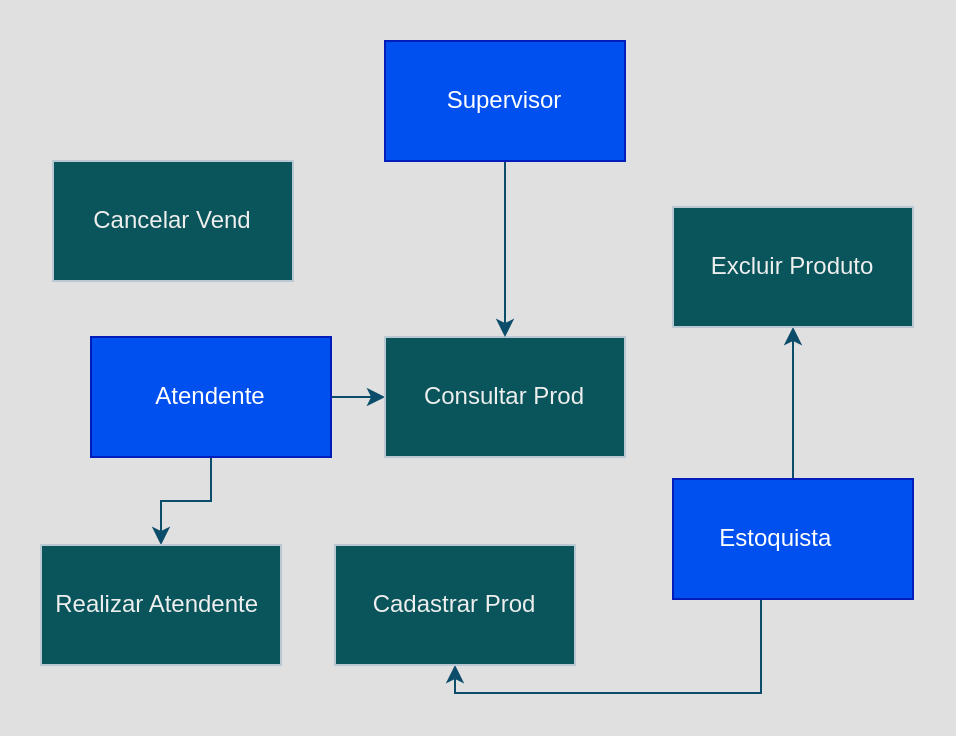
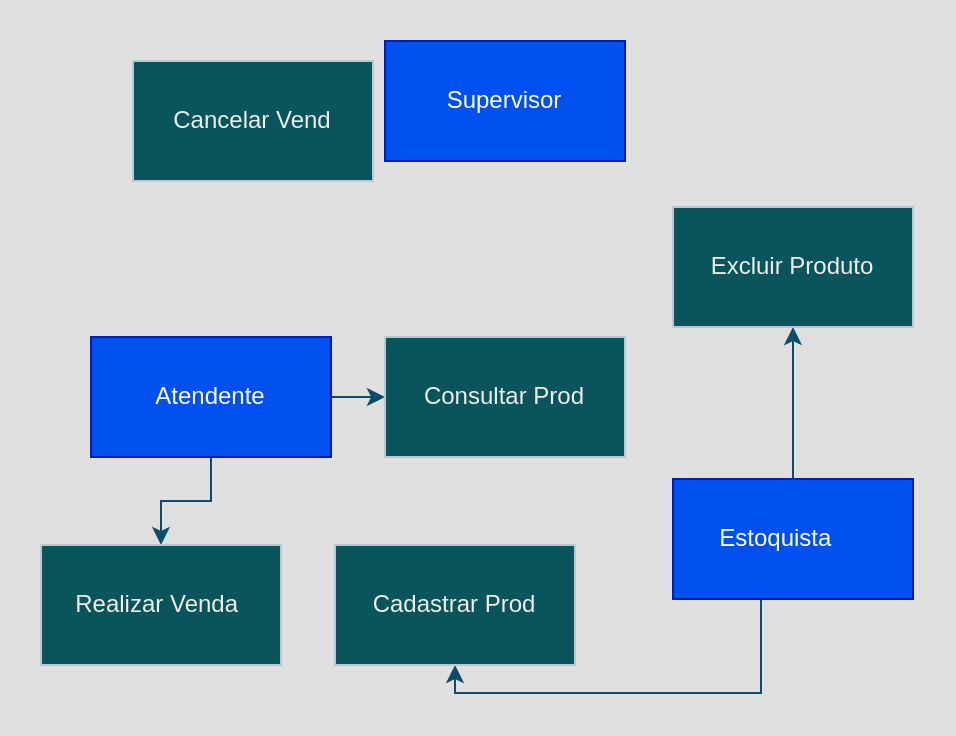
(173, 221) -> (253, 121)
(505, 242) -> none
(161, 605) -> (161, 605)
